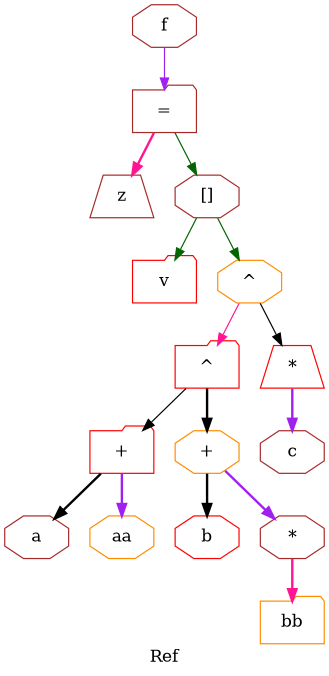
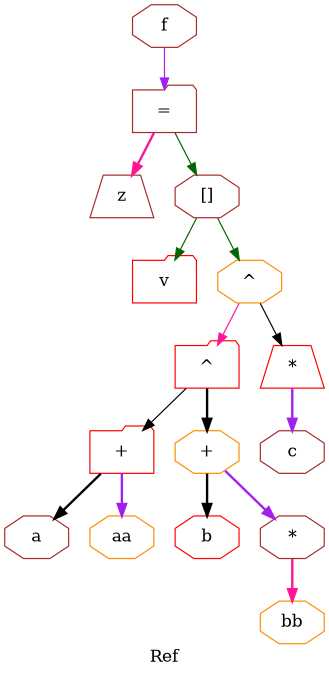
(292, 622) -> (292, 622)
